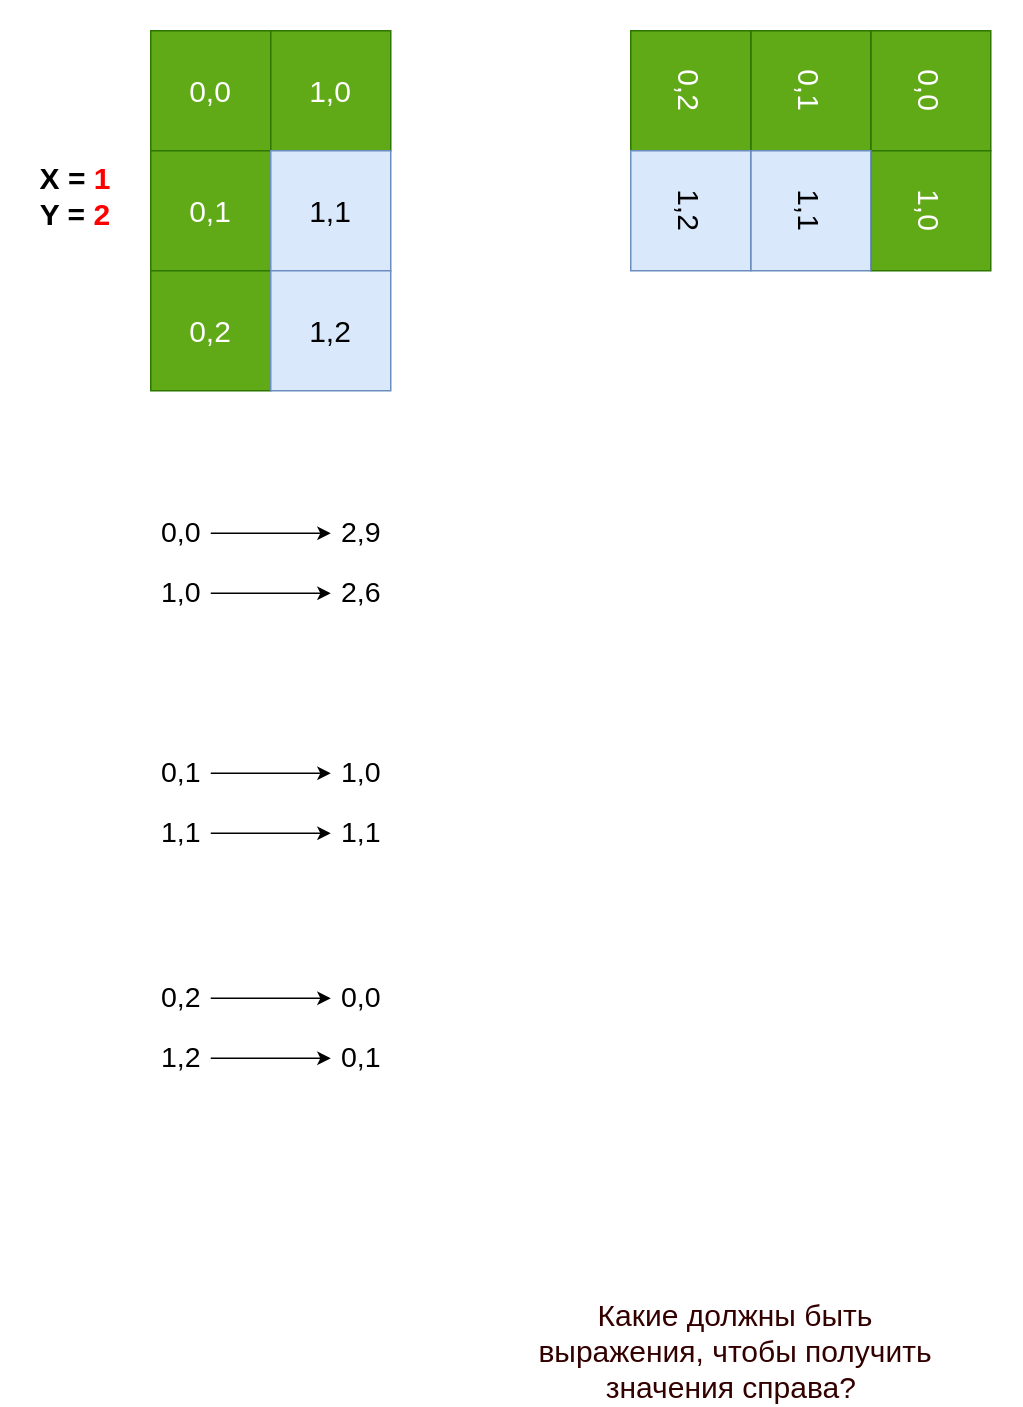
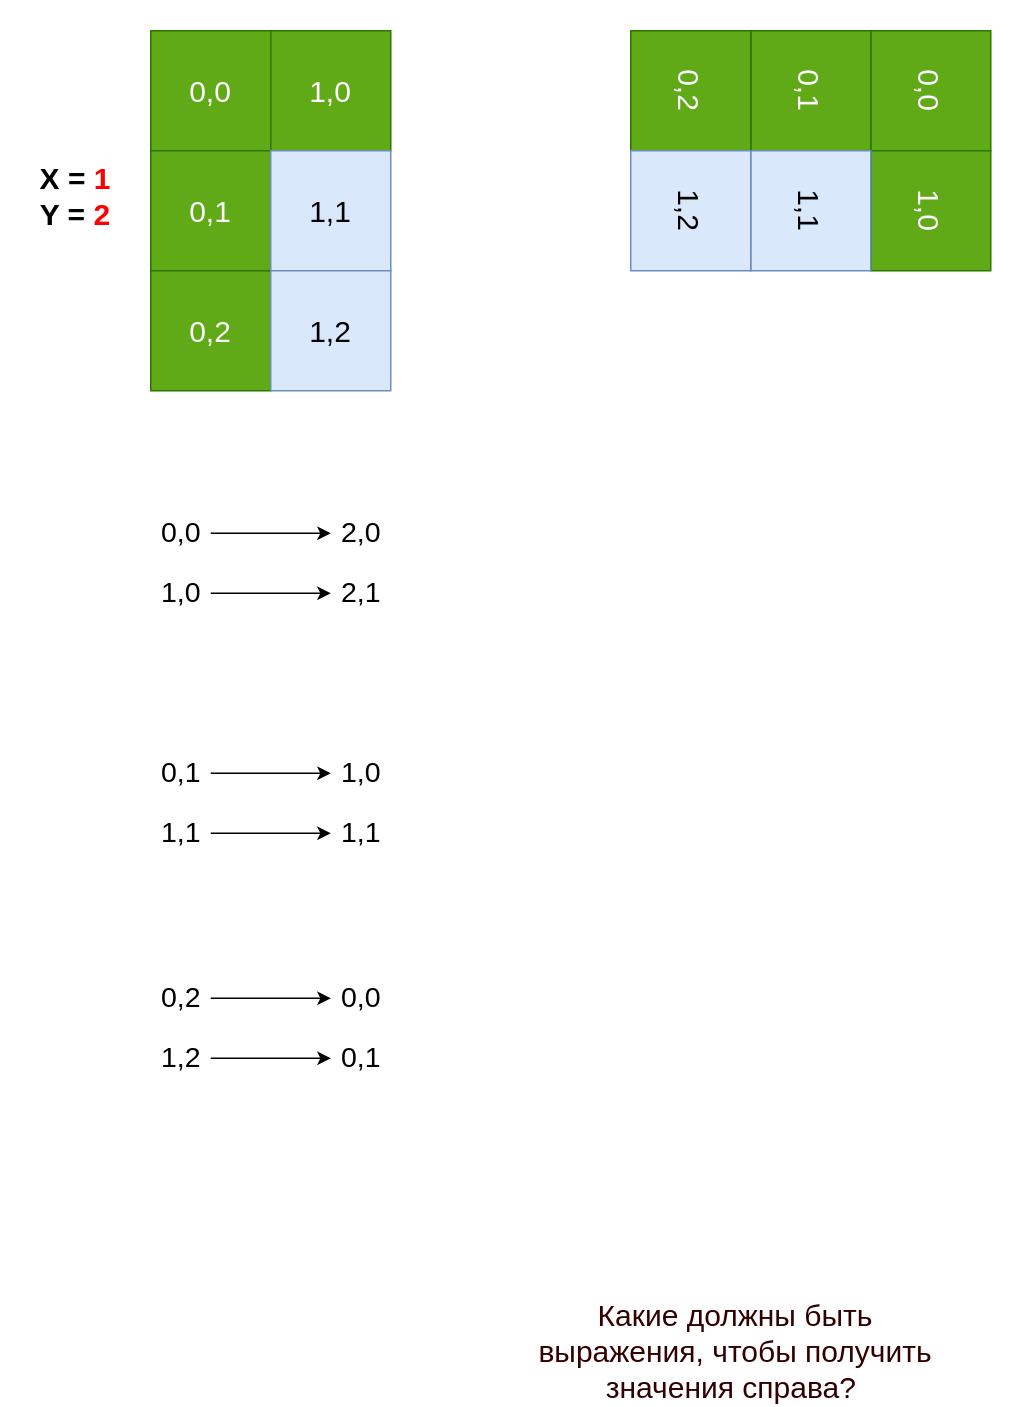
(362, 533) -> (362, 533)
(362, 593) -> (362, 593)
